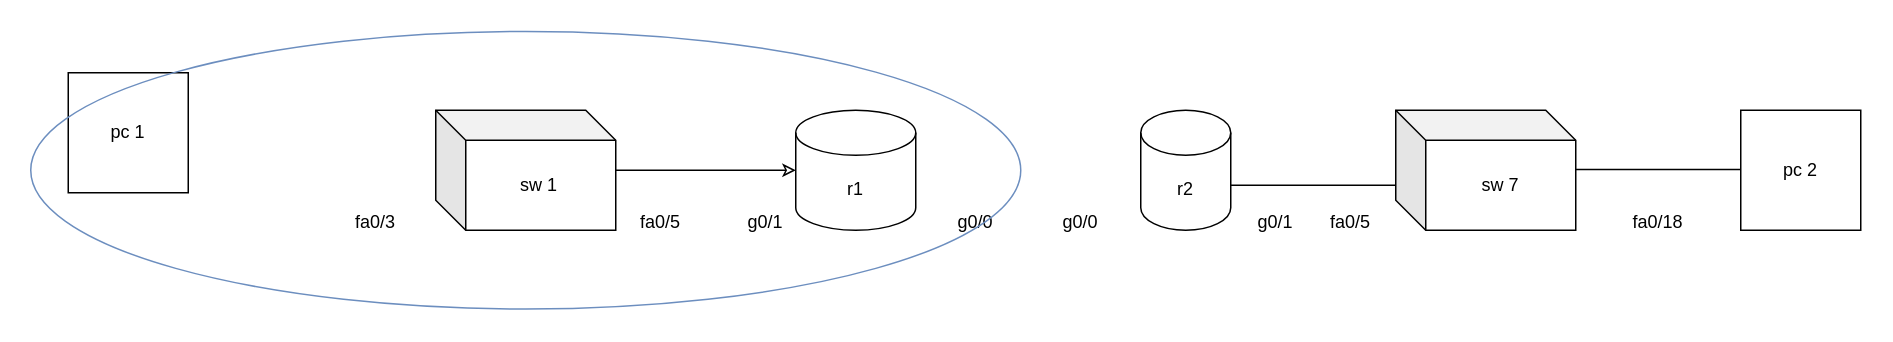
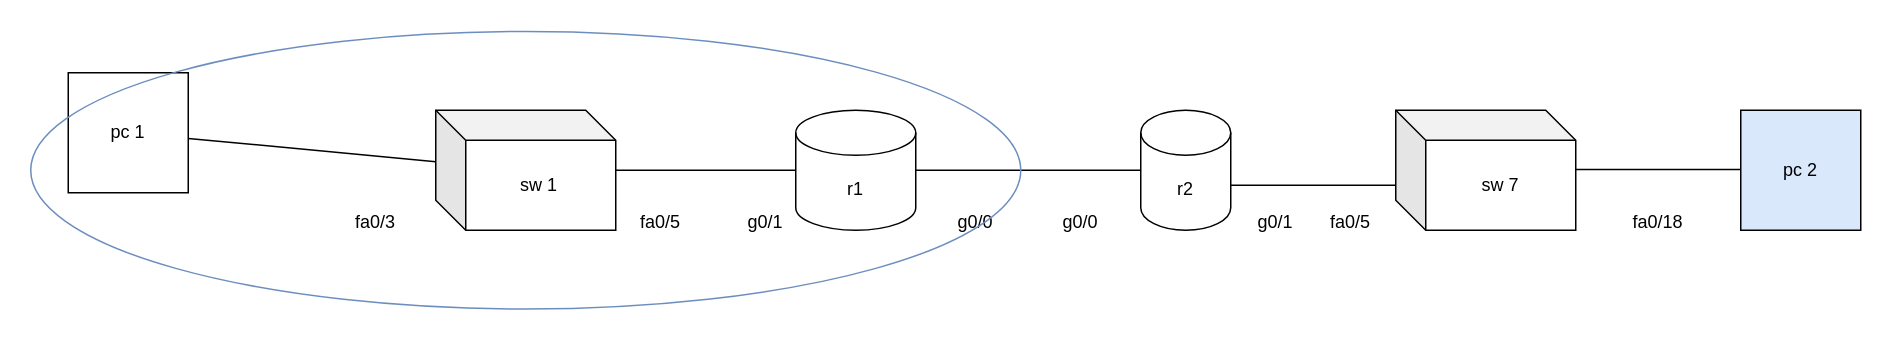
none -> (312, 150)
(784, 170) -> (788, 170)
none -> (1028, 170)
(1801, 170) -> (1801, 170)
